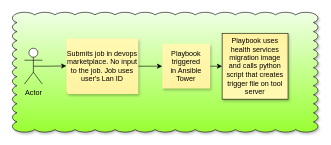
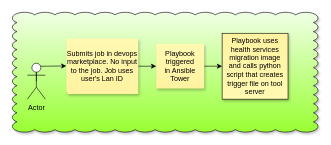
(33, 66) -> (36, 81)
(186, 66) -> (180, 66)
